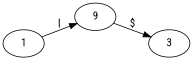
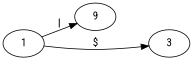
(129, 29) -> (92, 49)
